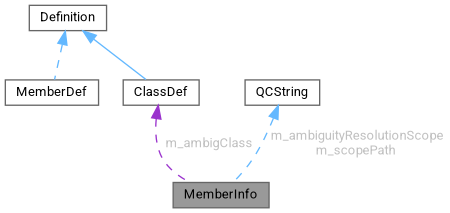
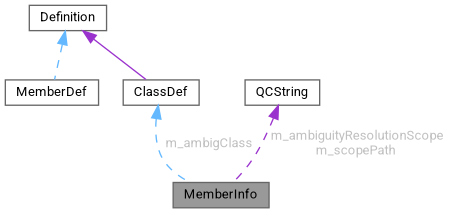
(120, 59) -> (120, 59)
(257, 152) -> (257, 152)
(162, 157) -> (162, 157)
